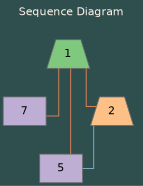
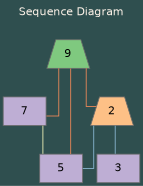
(68, 54) -> (68, 54)
none -> (43, 140)
none -> (118, 168)
